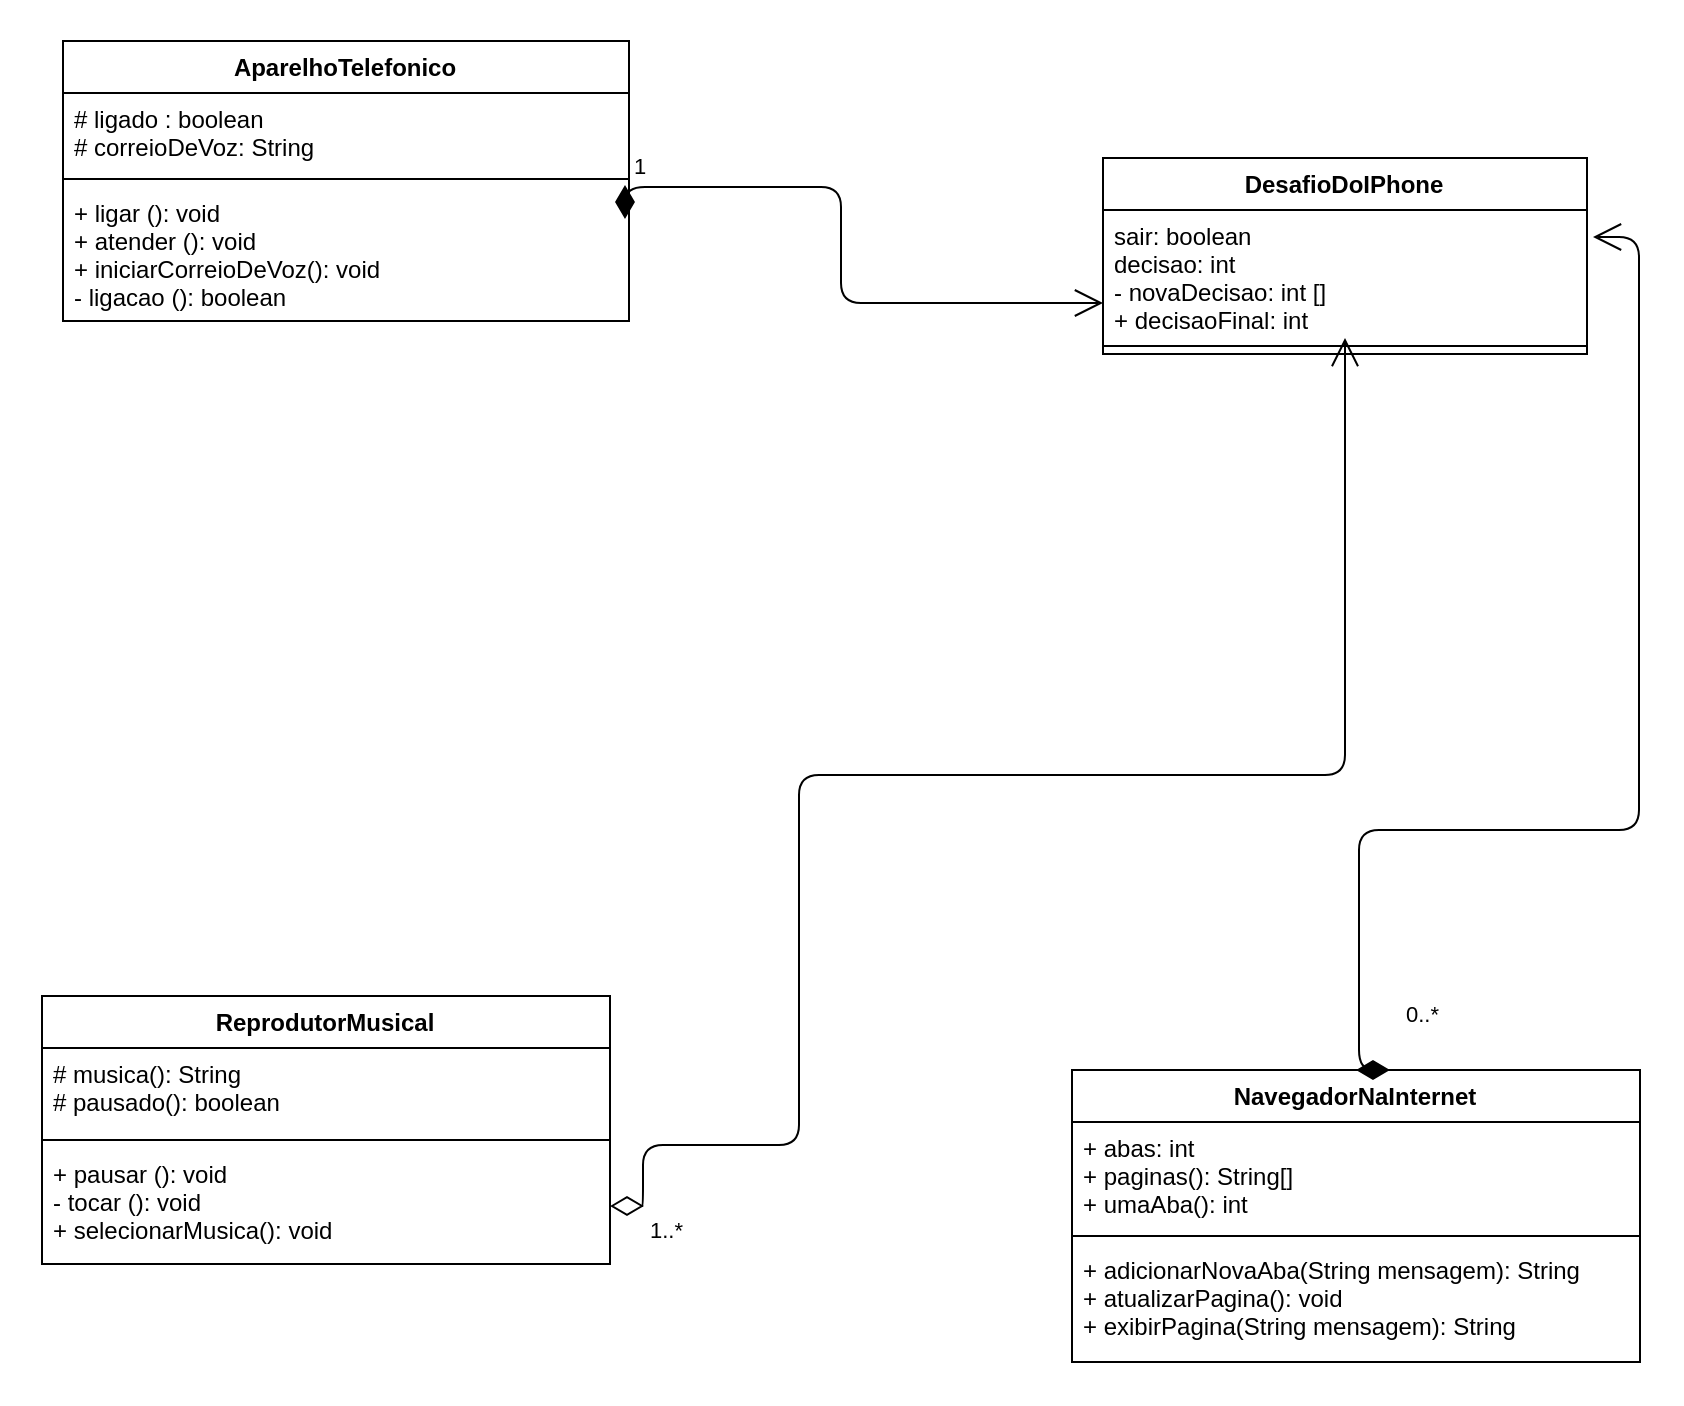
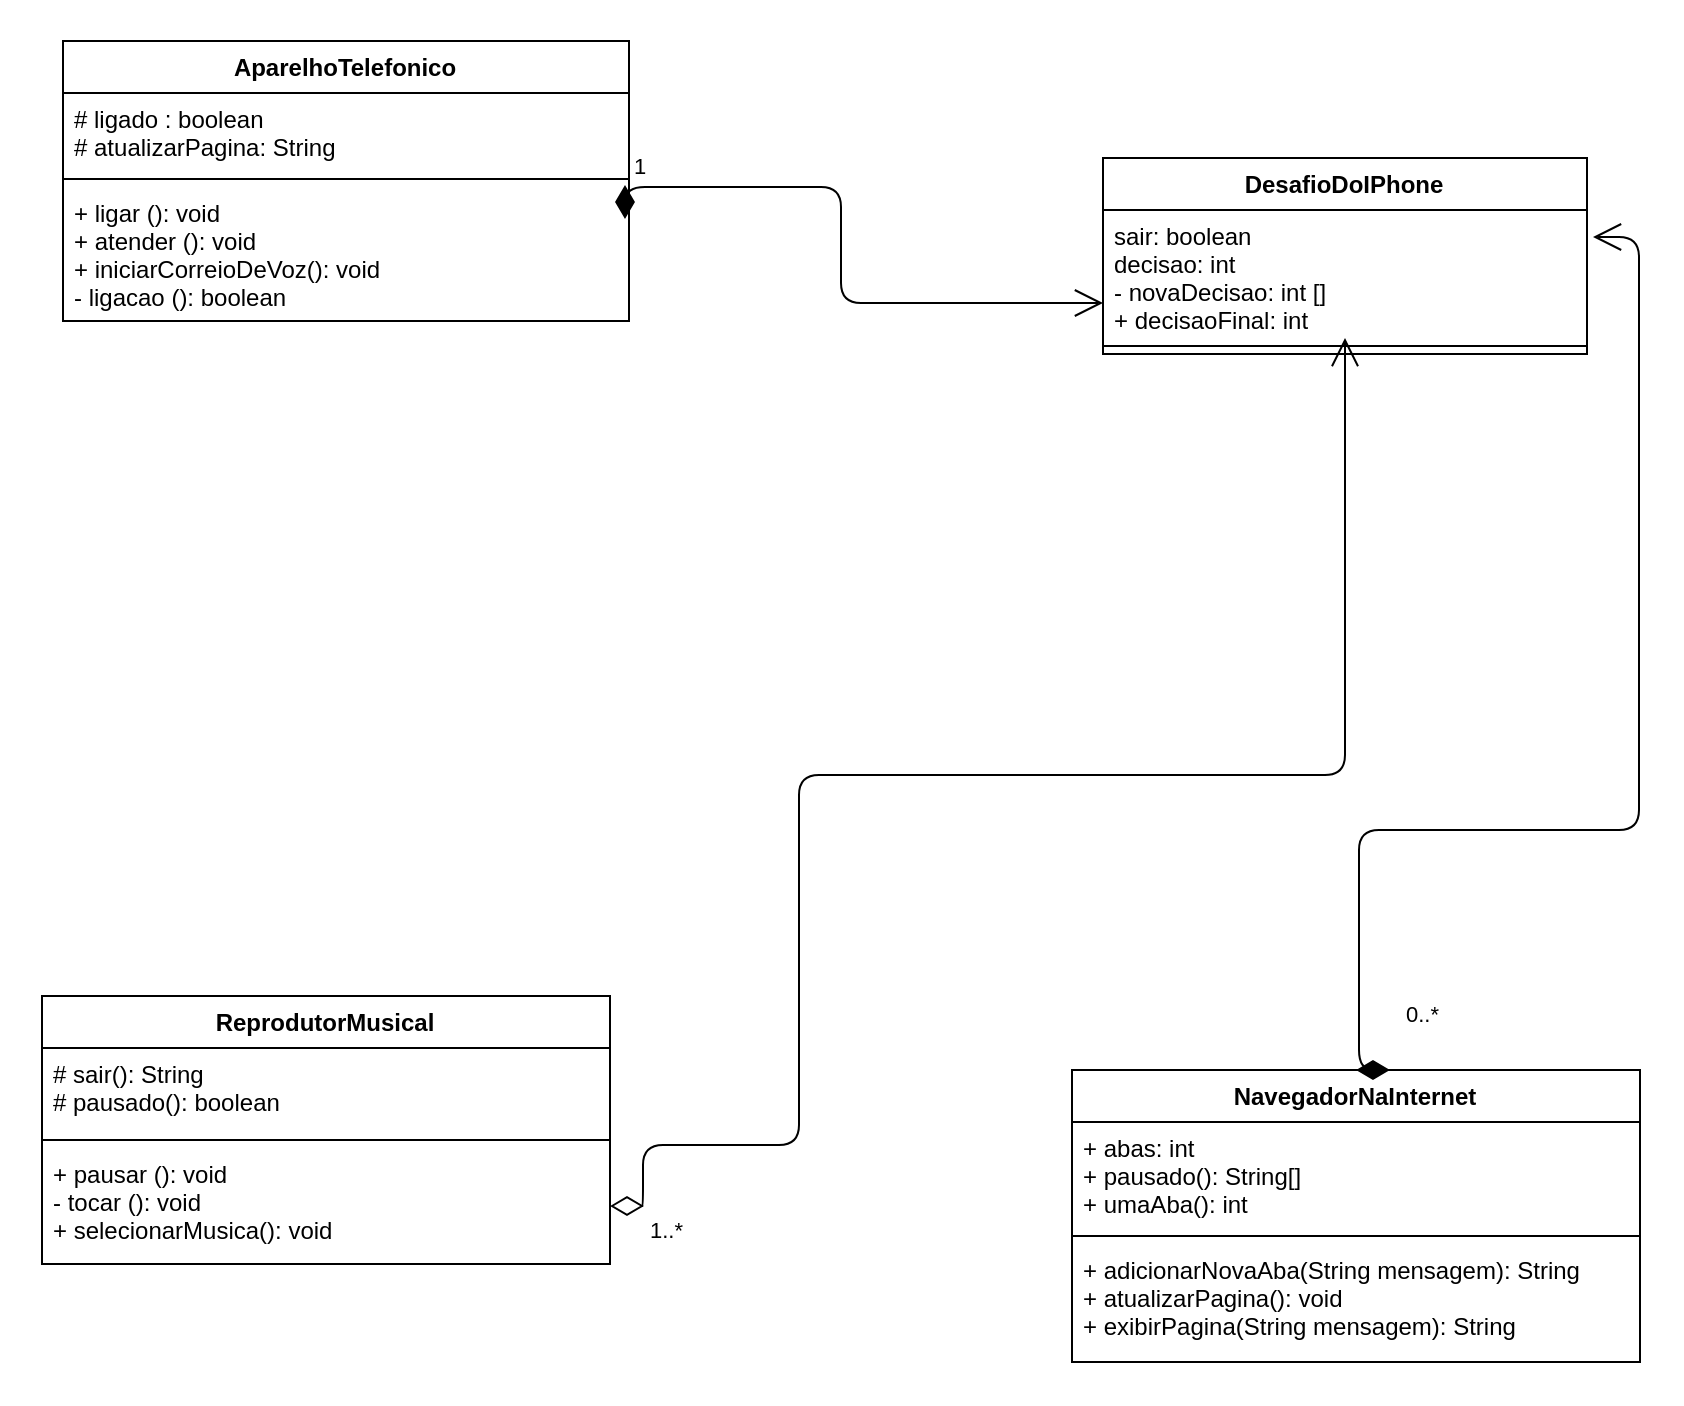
(173, 120) -> (173, 120)
(158, 1075) -> (145, 1075)
(1144, 1149) -> (1144, 1149)
